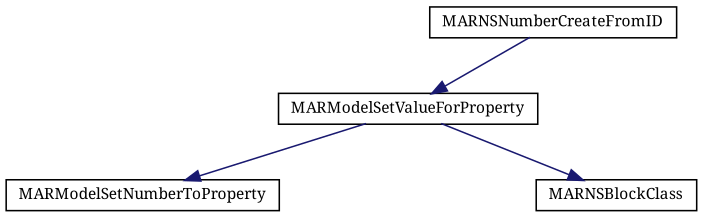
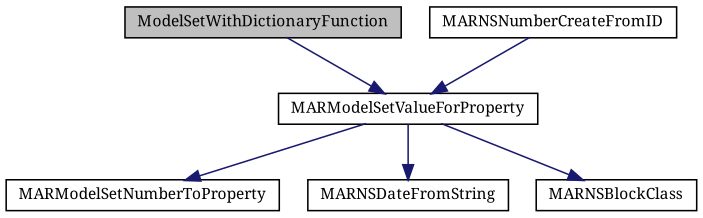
none -> (263, 22)
none -> (408, 195)
